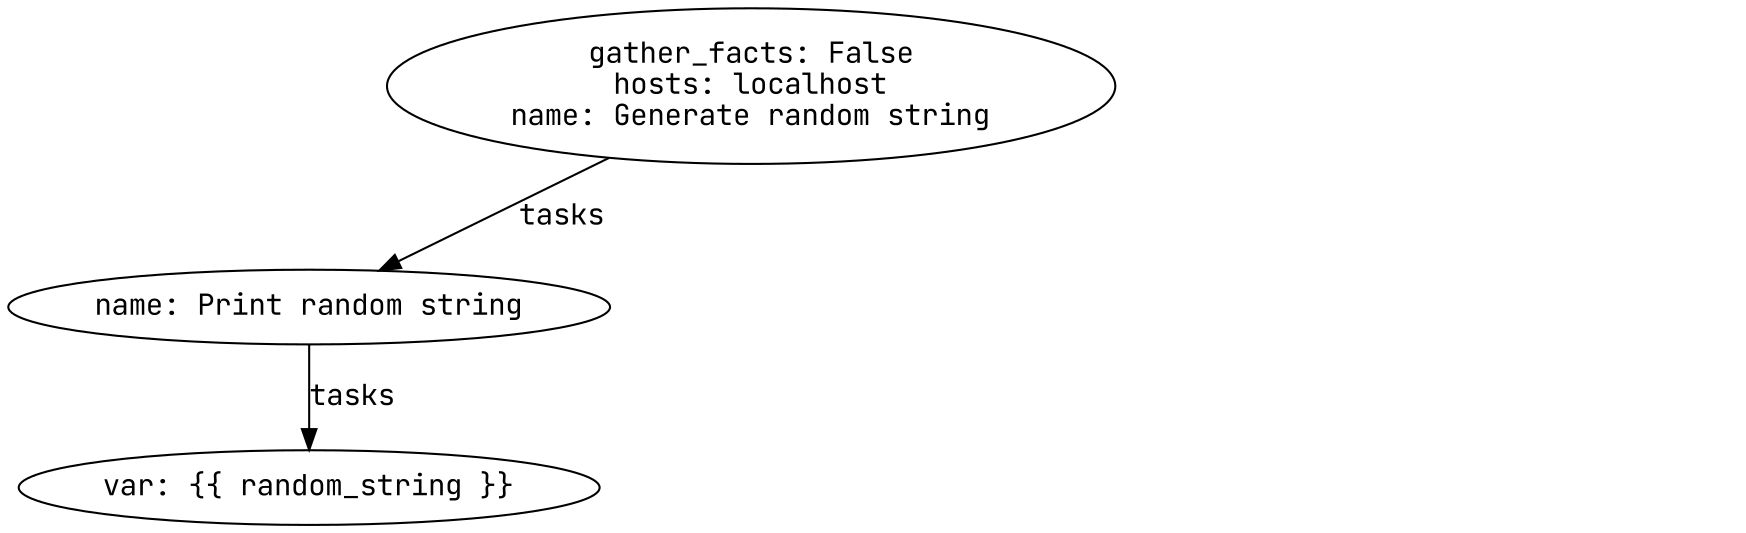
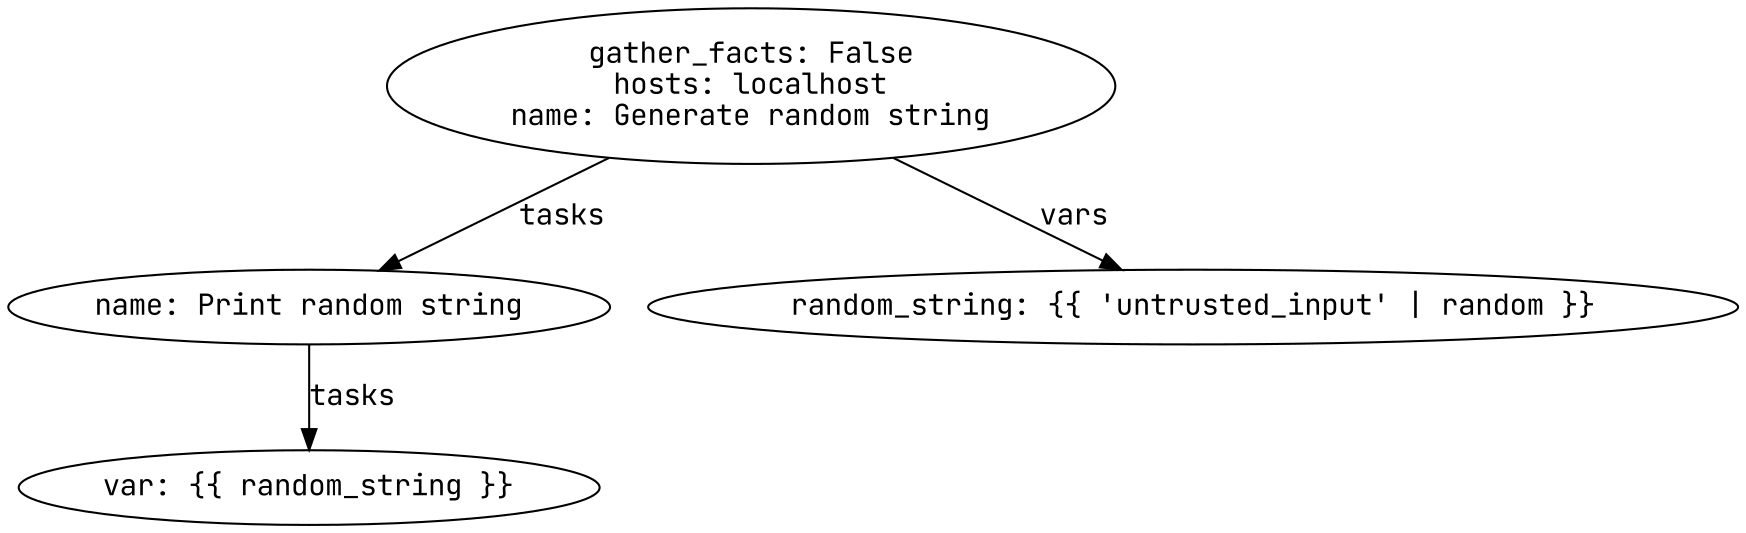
none -> (1193, 307)
